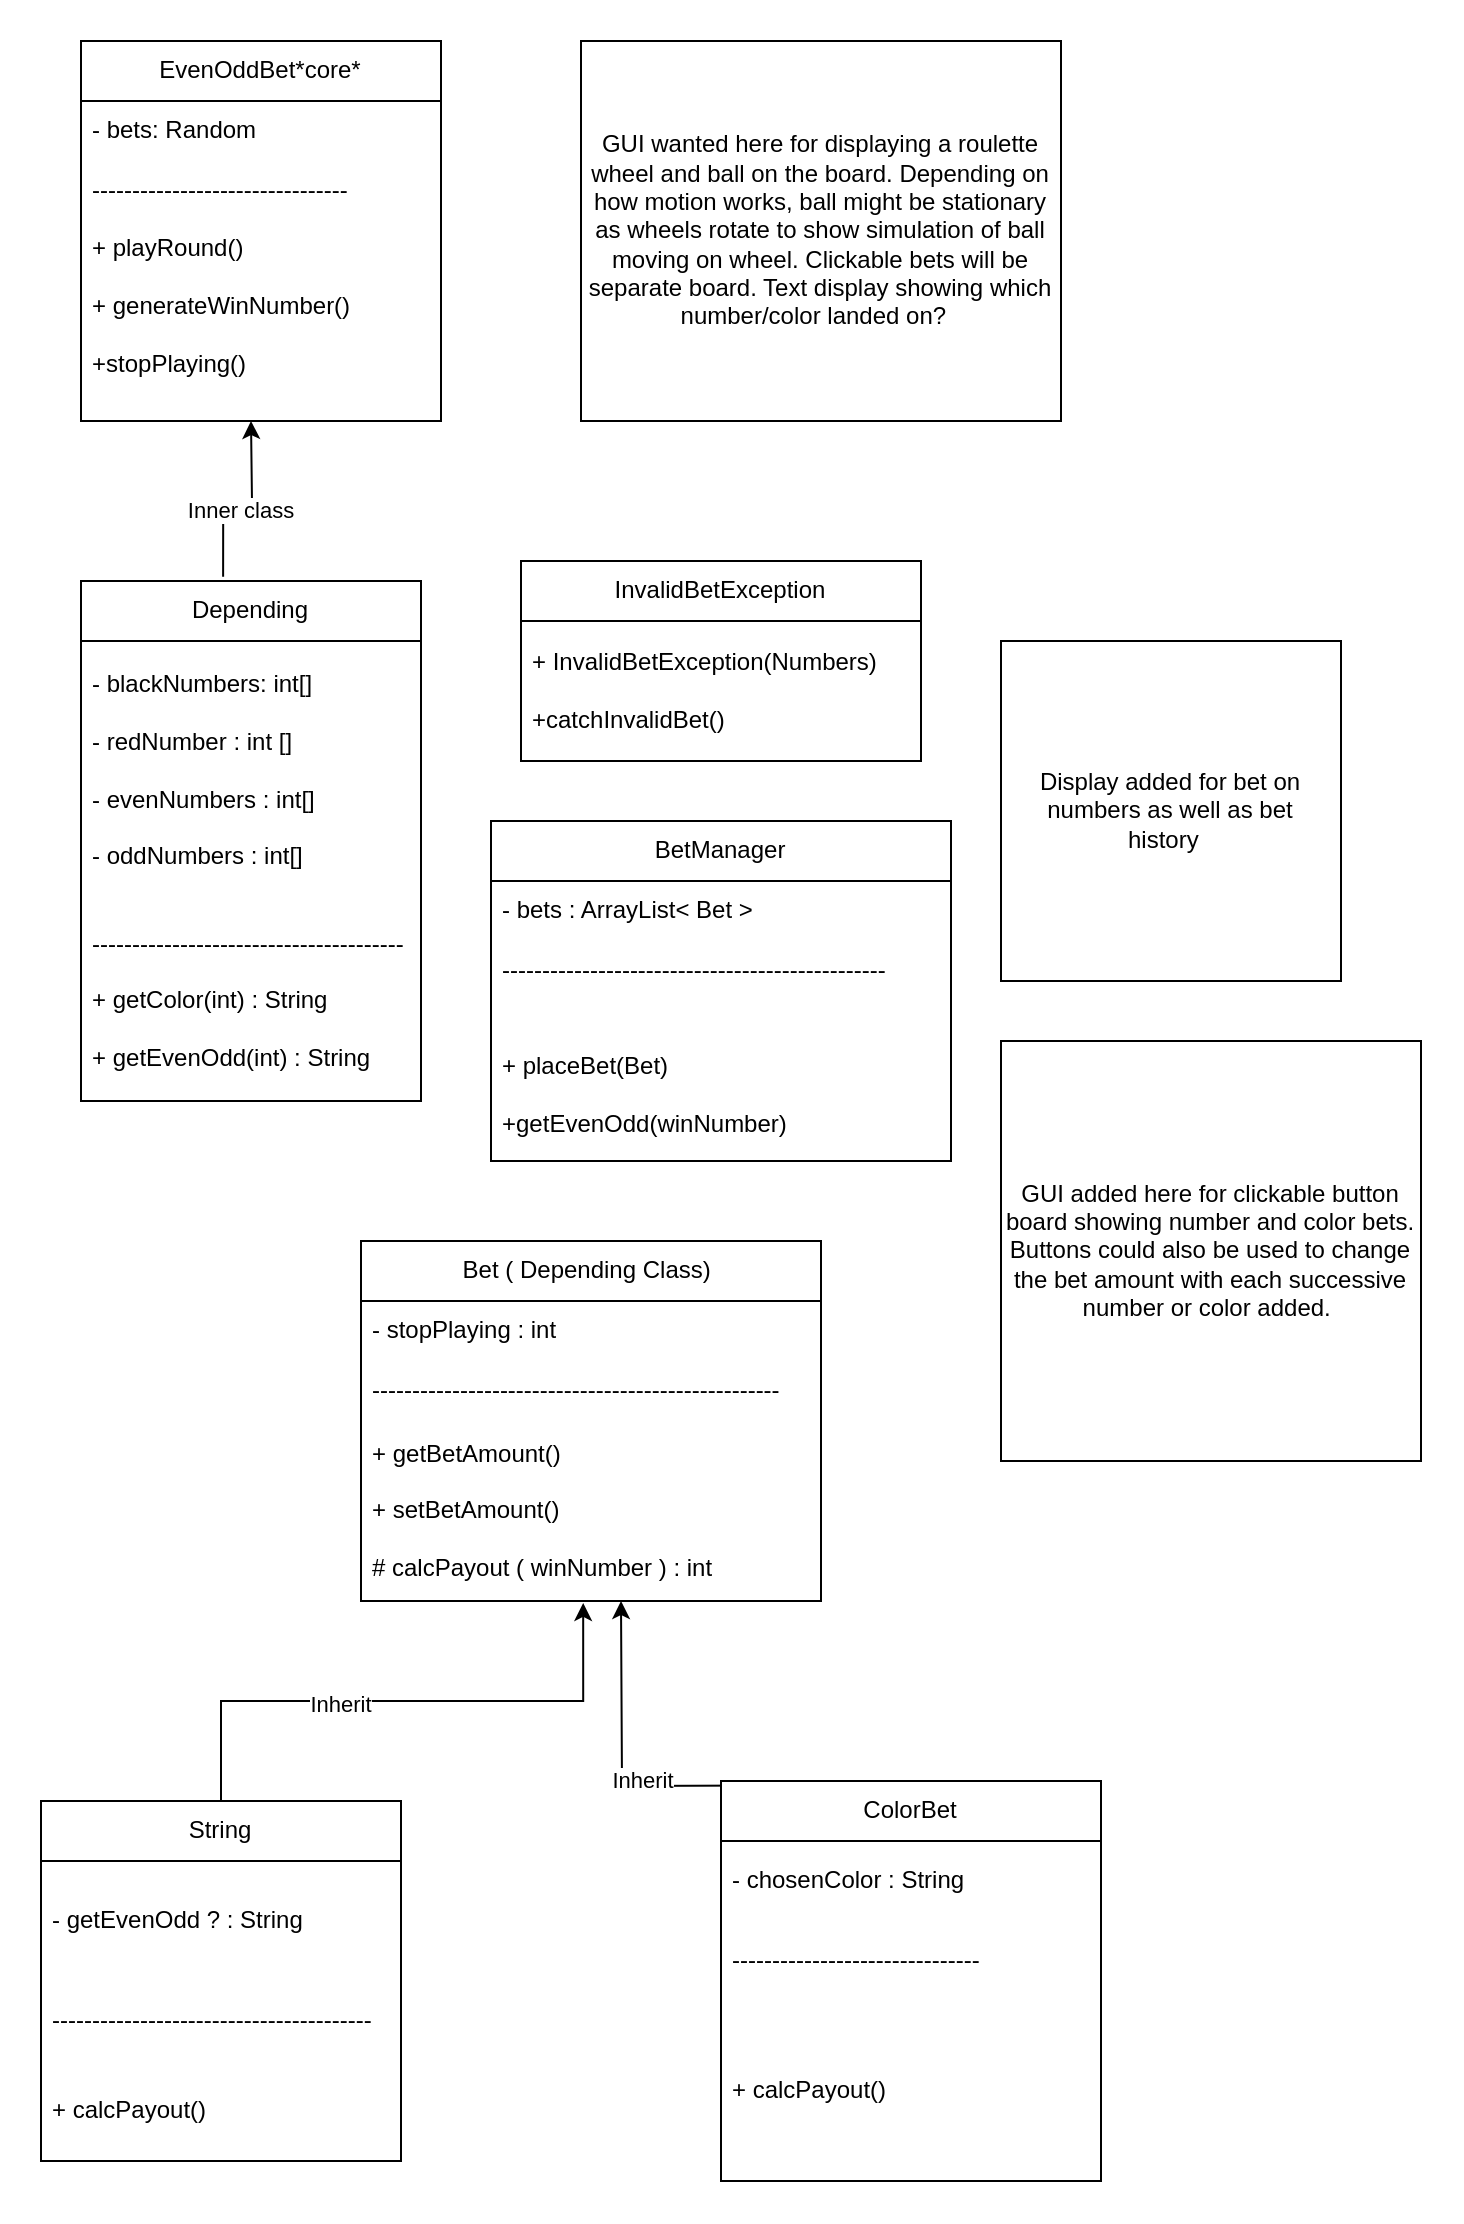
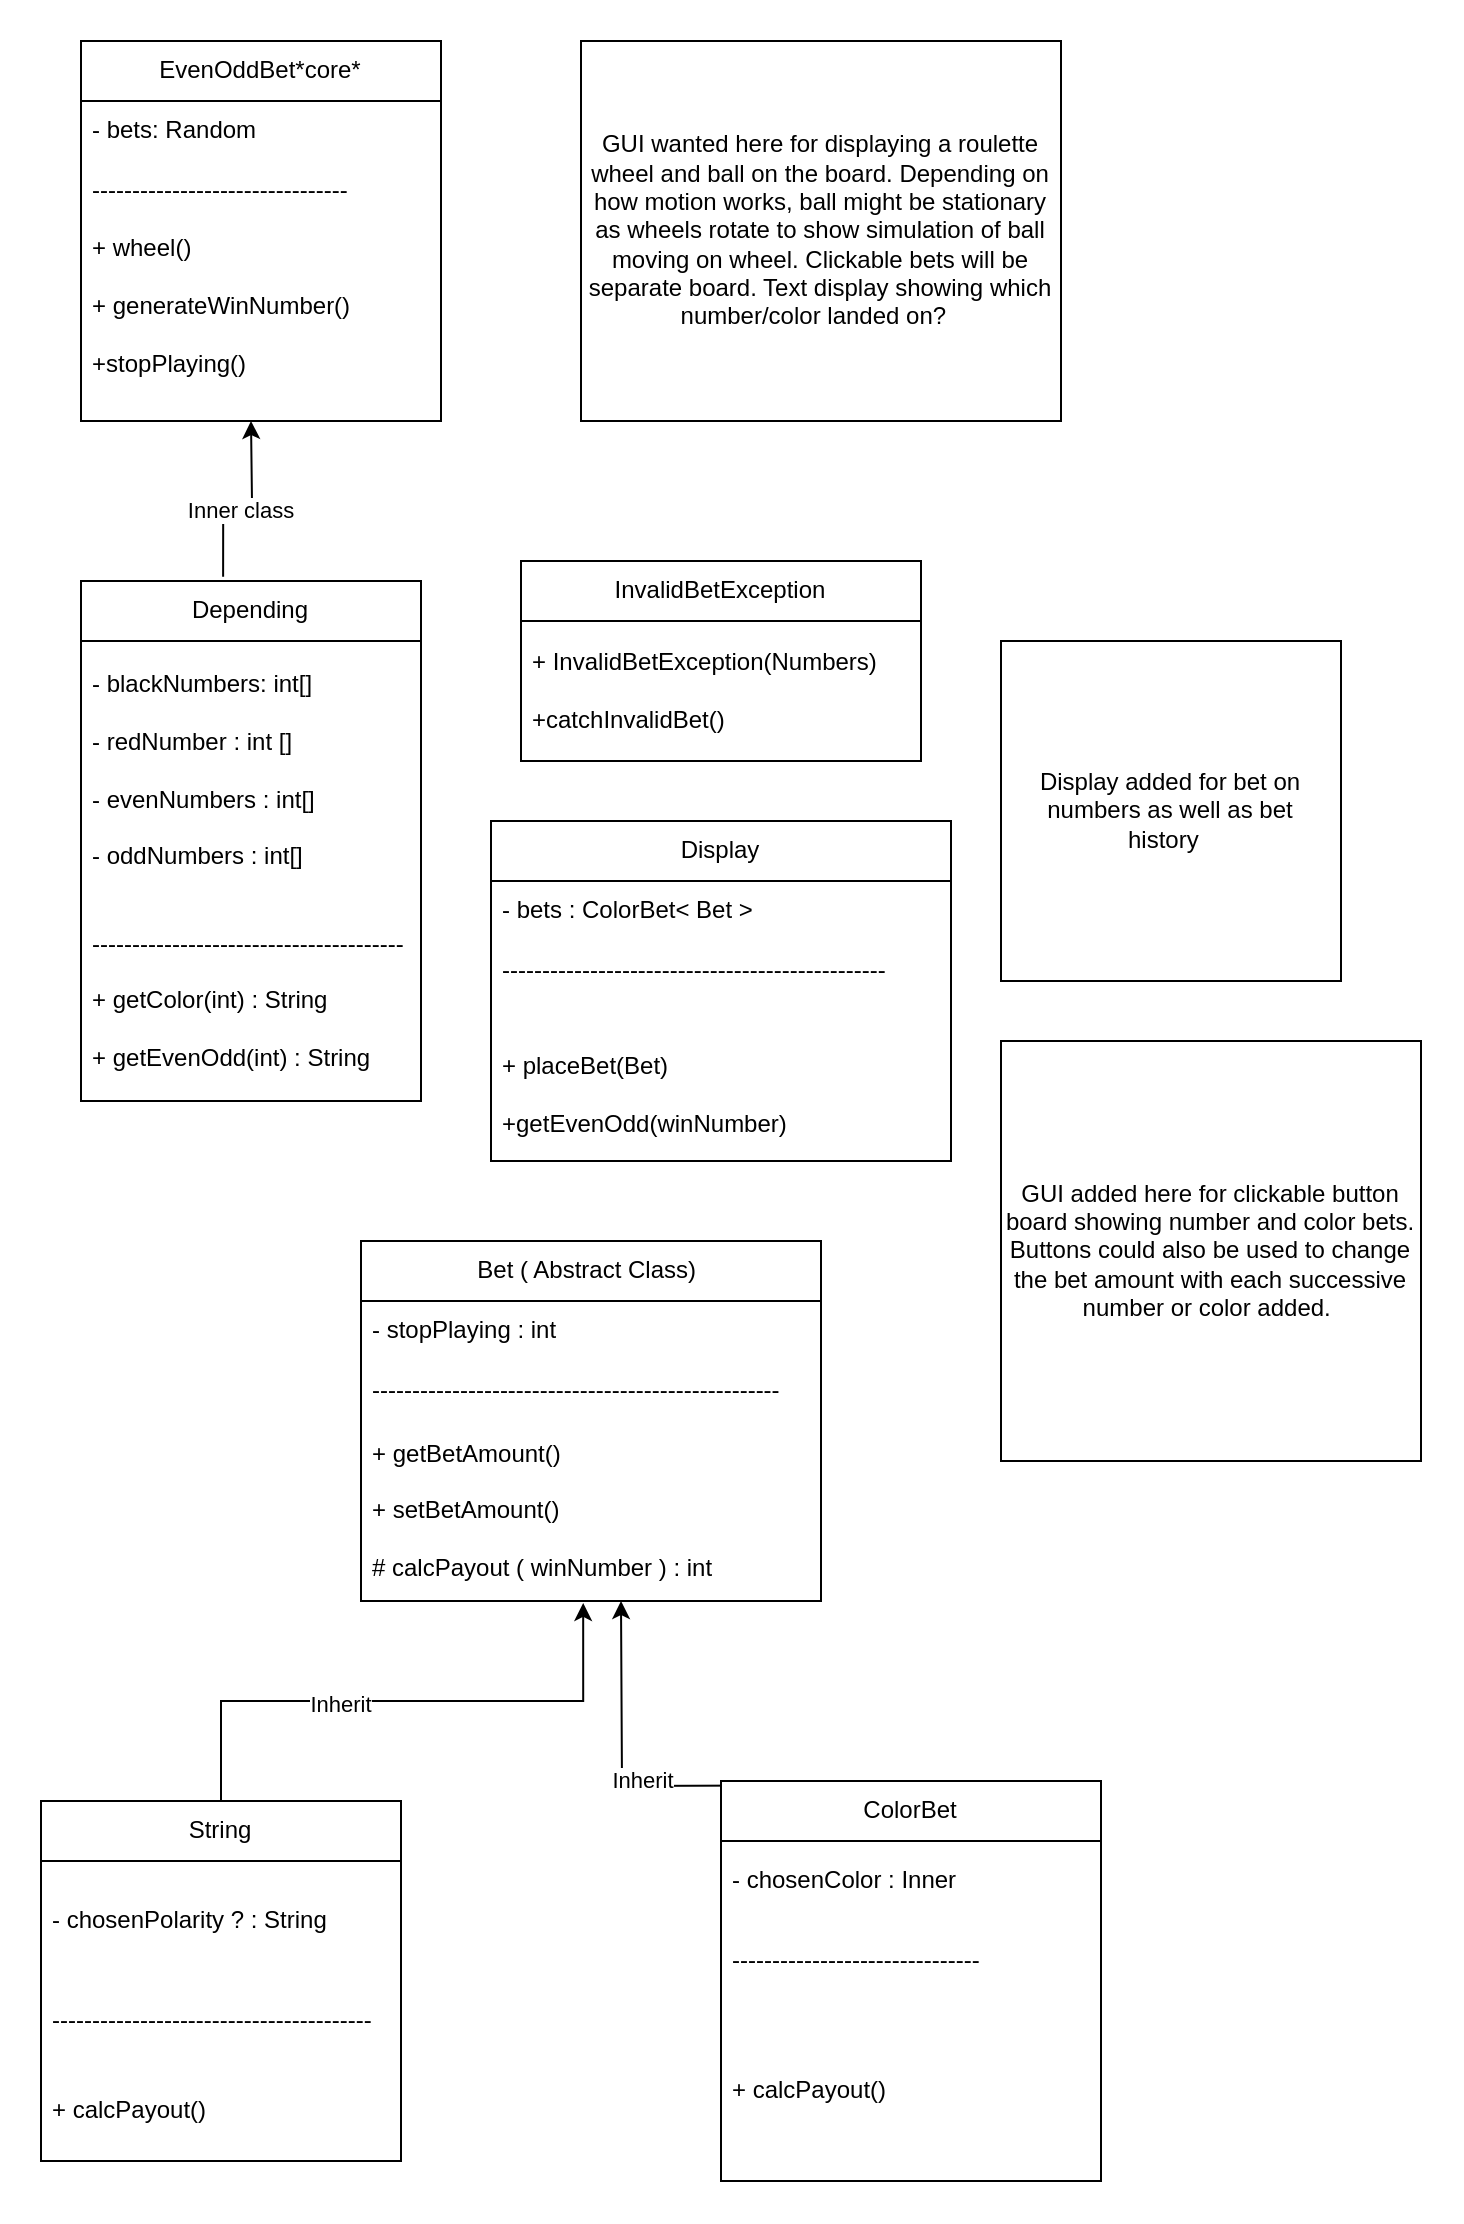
(228, 321) -> (228, 321)
(721, 851) -> (721, 851)
(649, 911) -> (642, 911)
(591, 1271) -> (591, 1271)
(862, 1881) -> (859, 1881)
(189, 1921) -> (209, 1921)
